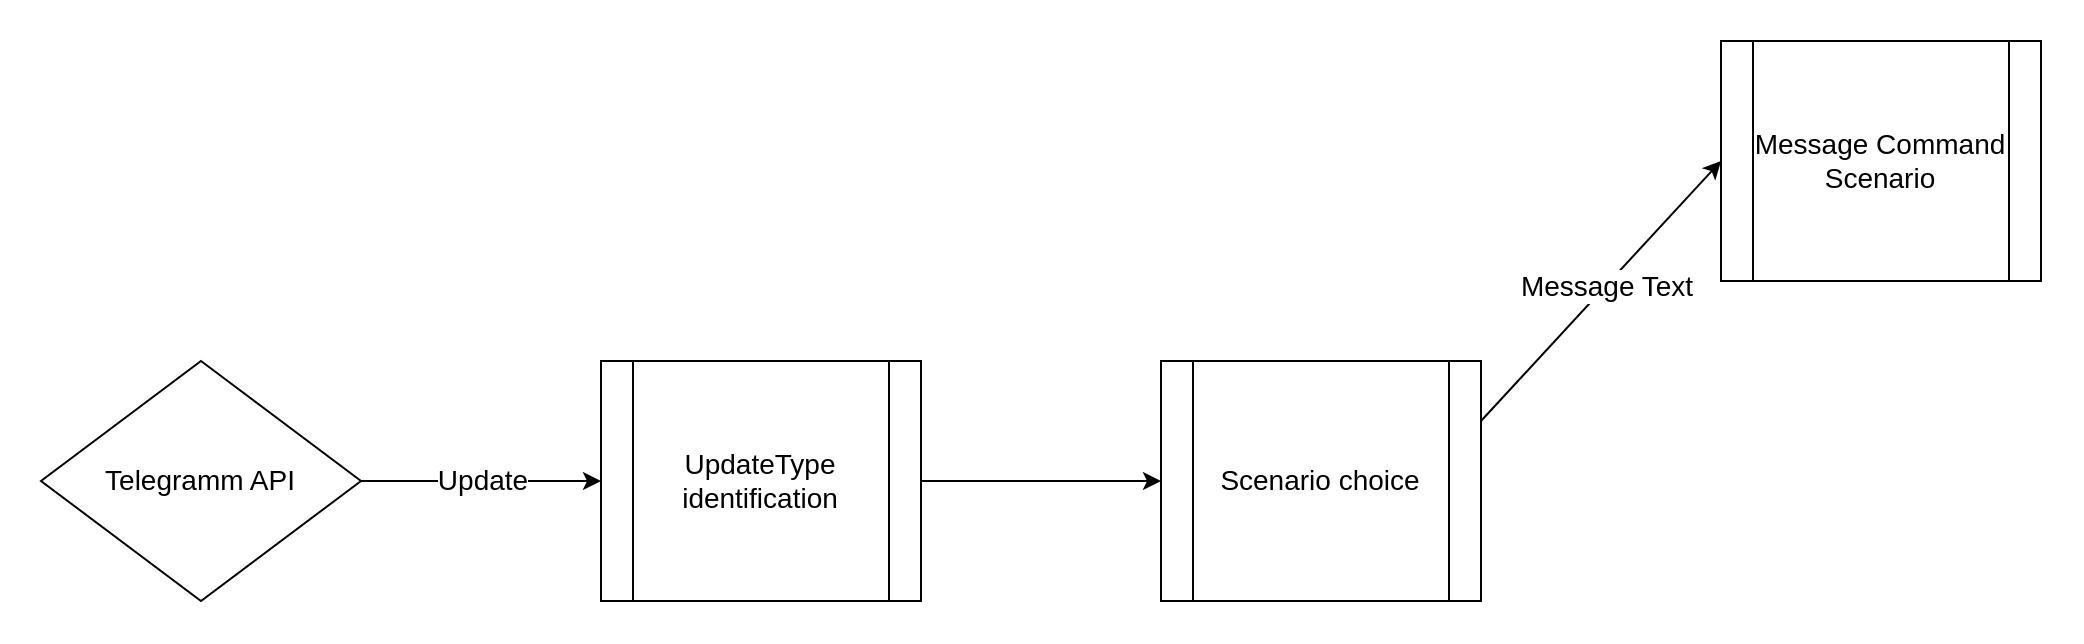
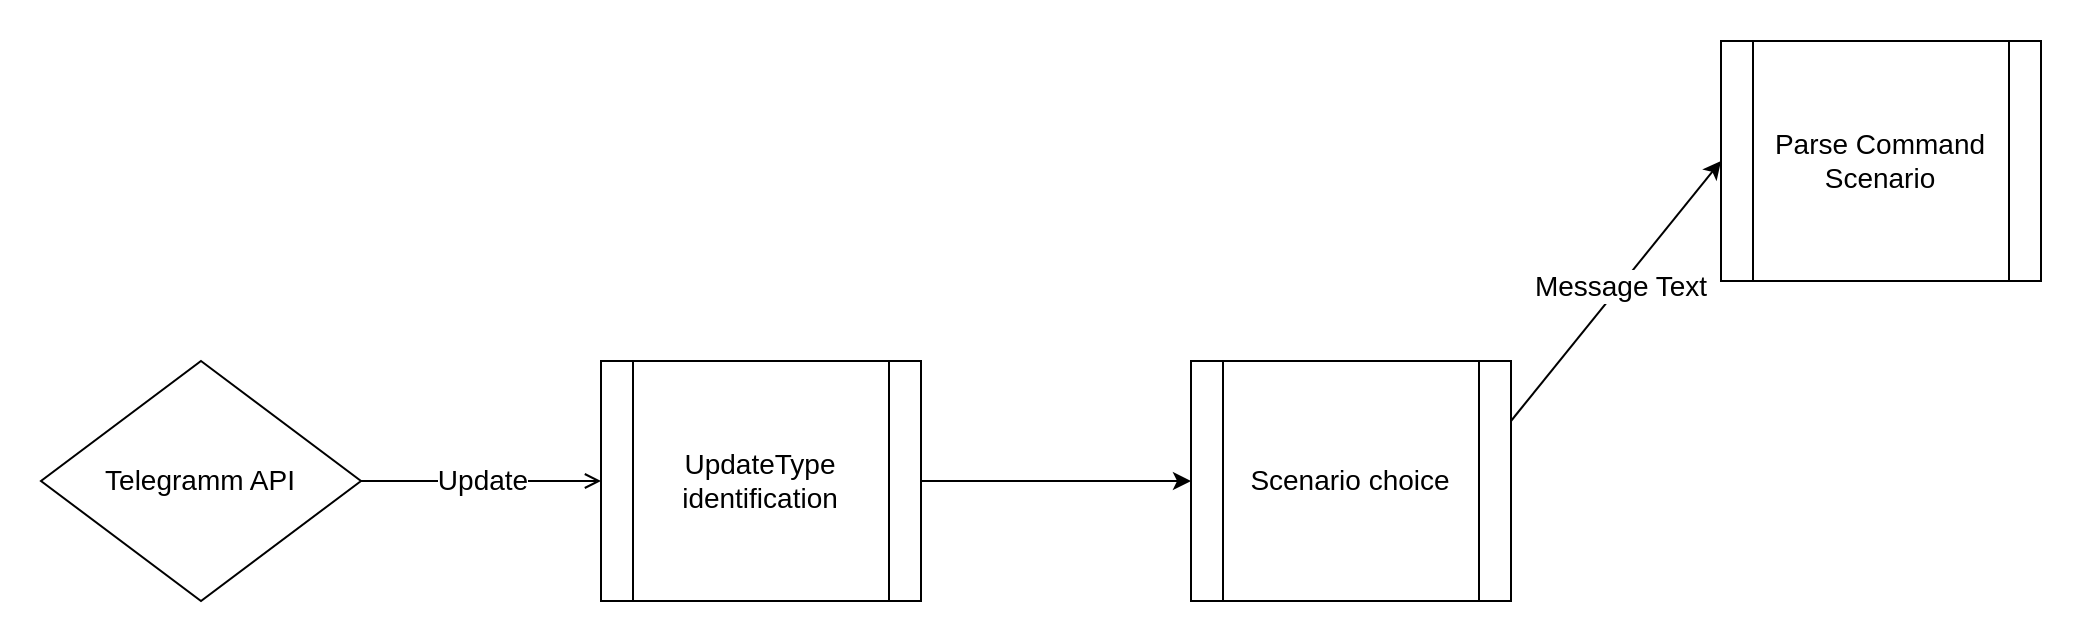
(1881, 161) -> (1881, 161)
(586, 481) -> (589, 481)
(1321, 481) -> (1351, 481)
